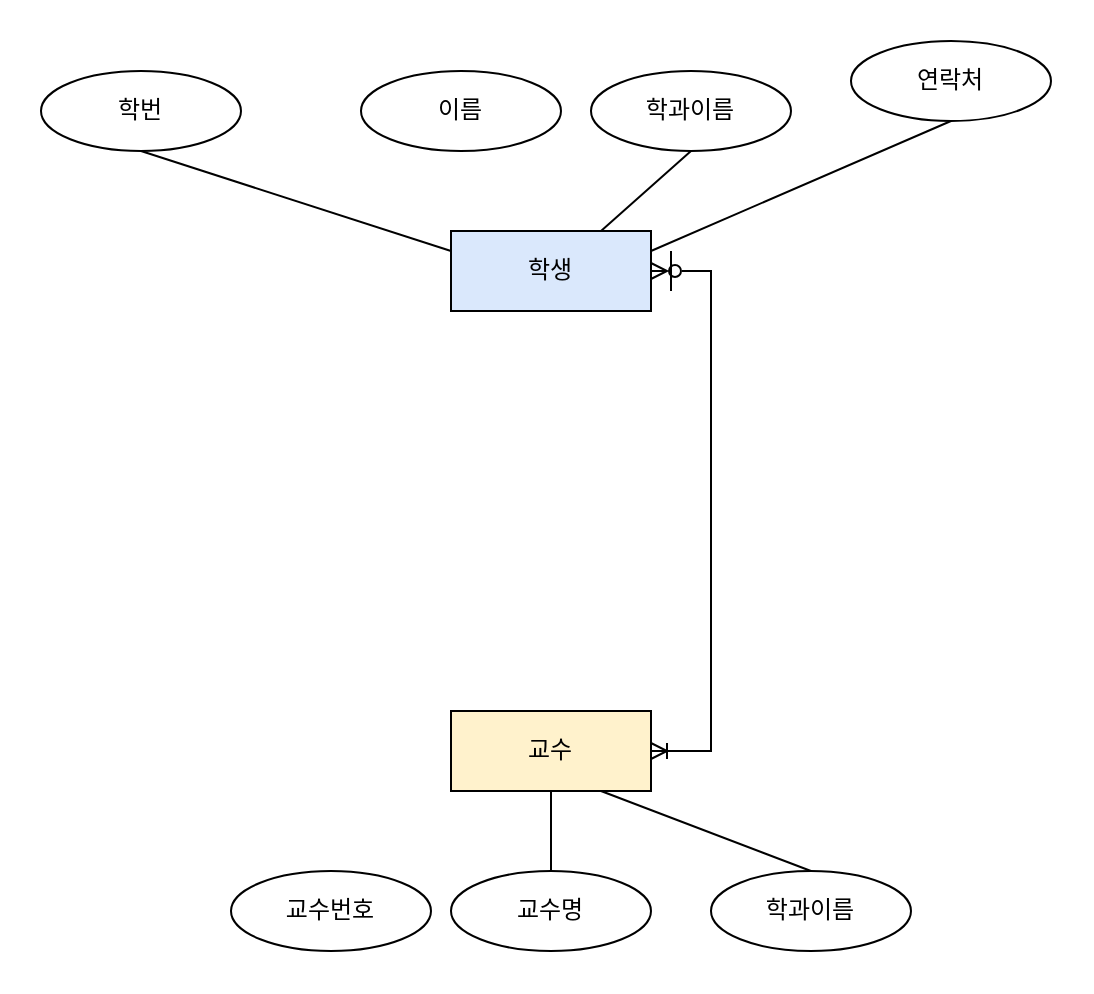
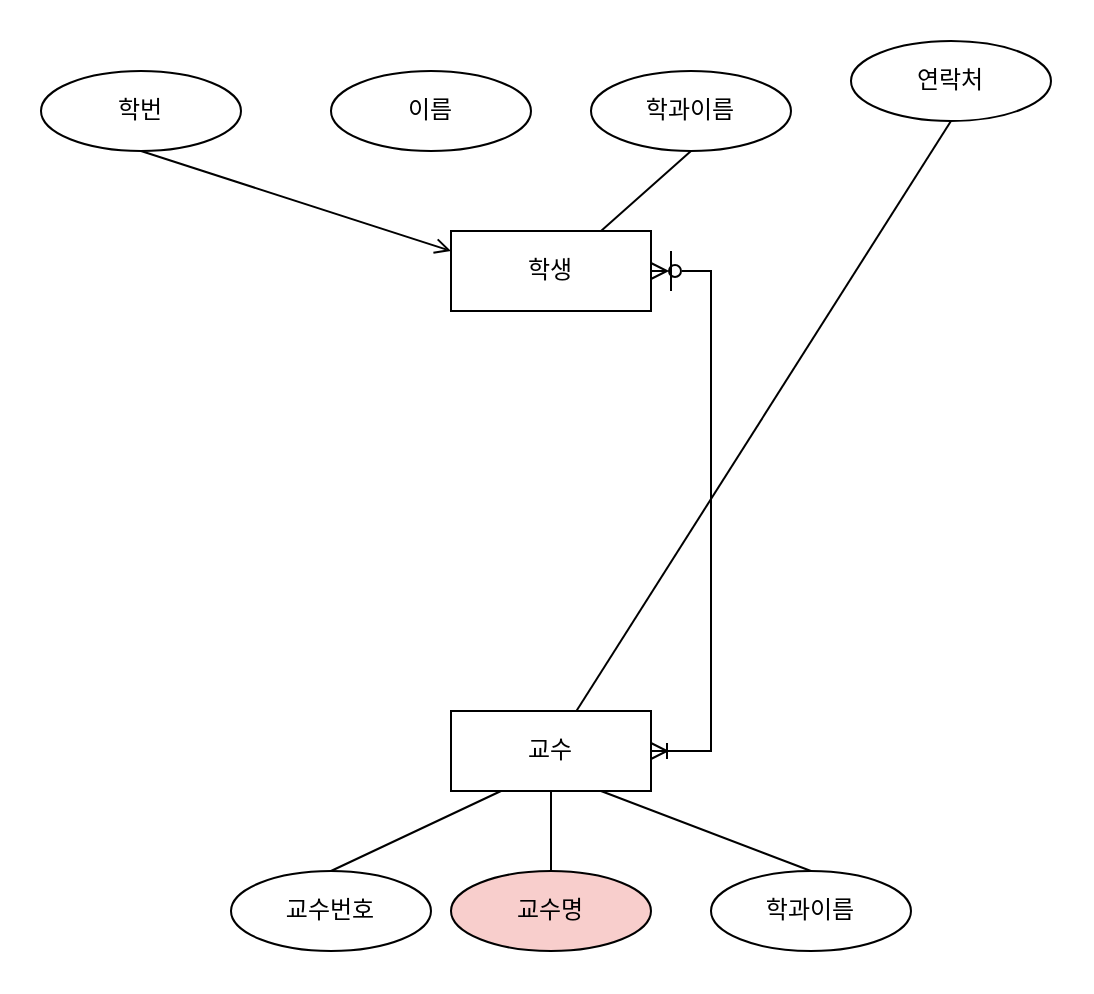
(461, 111) -> (431, 111)
(801, 186) -> (833, 307)
(444, 249) -> (444, 249)
(551, 271) -> (551, 271)
(551, 751) -> (551, 751)
none -> (416, 831)
(551, 911) -> (551, 911)
